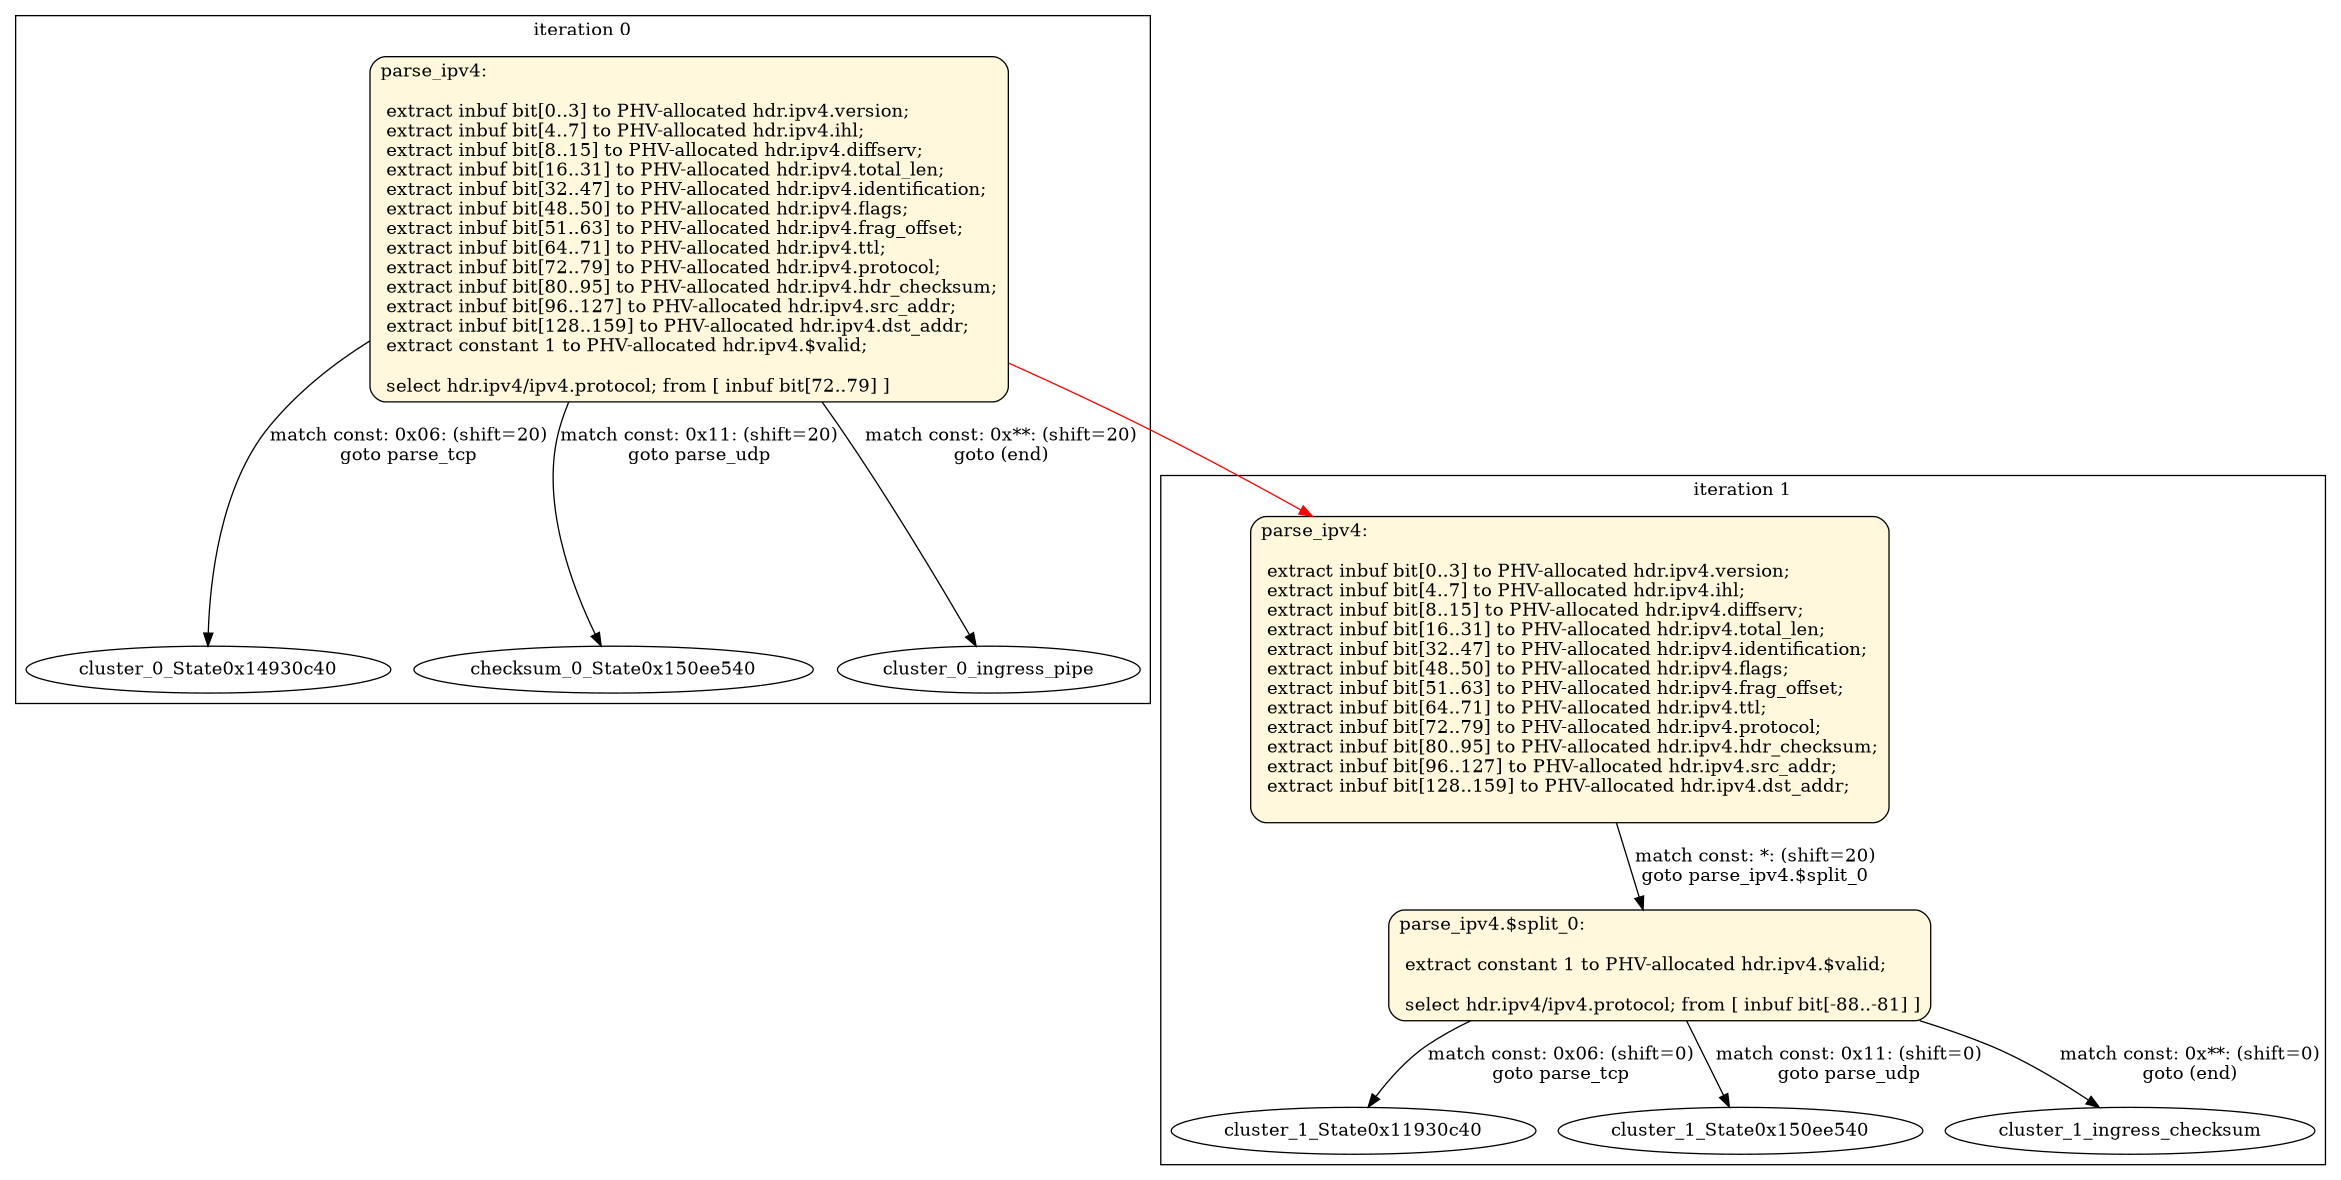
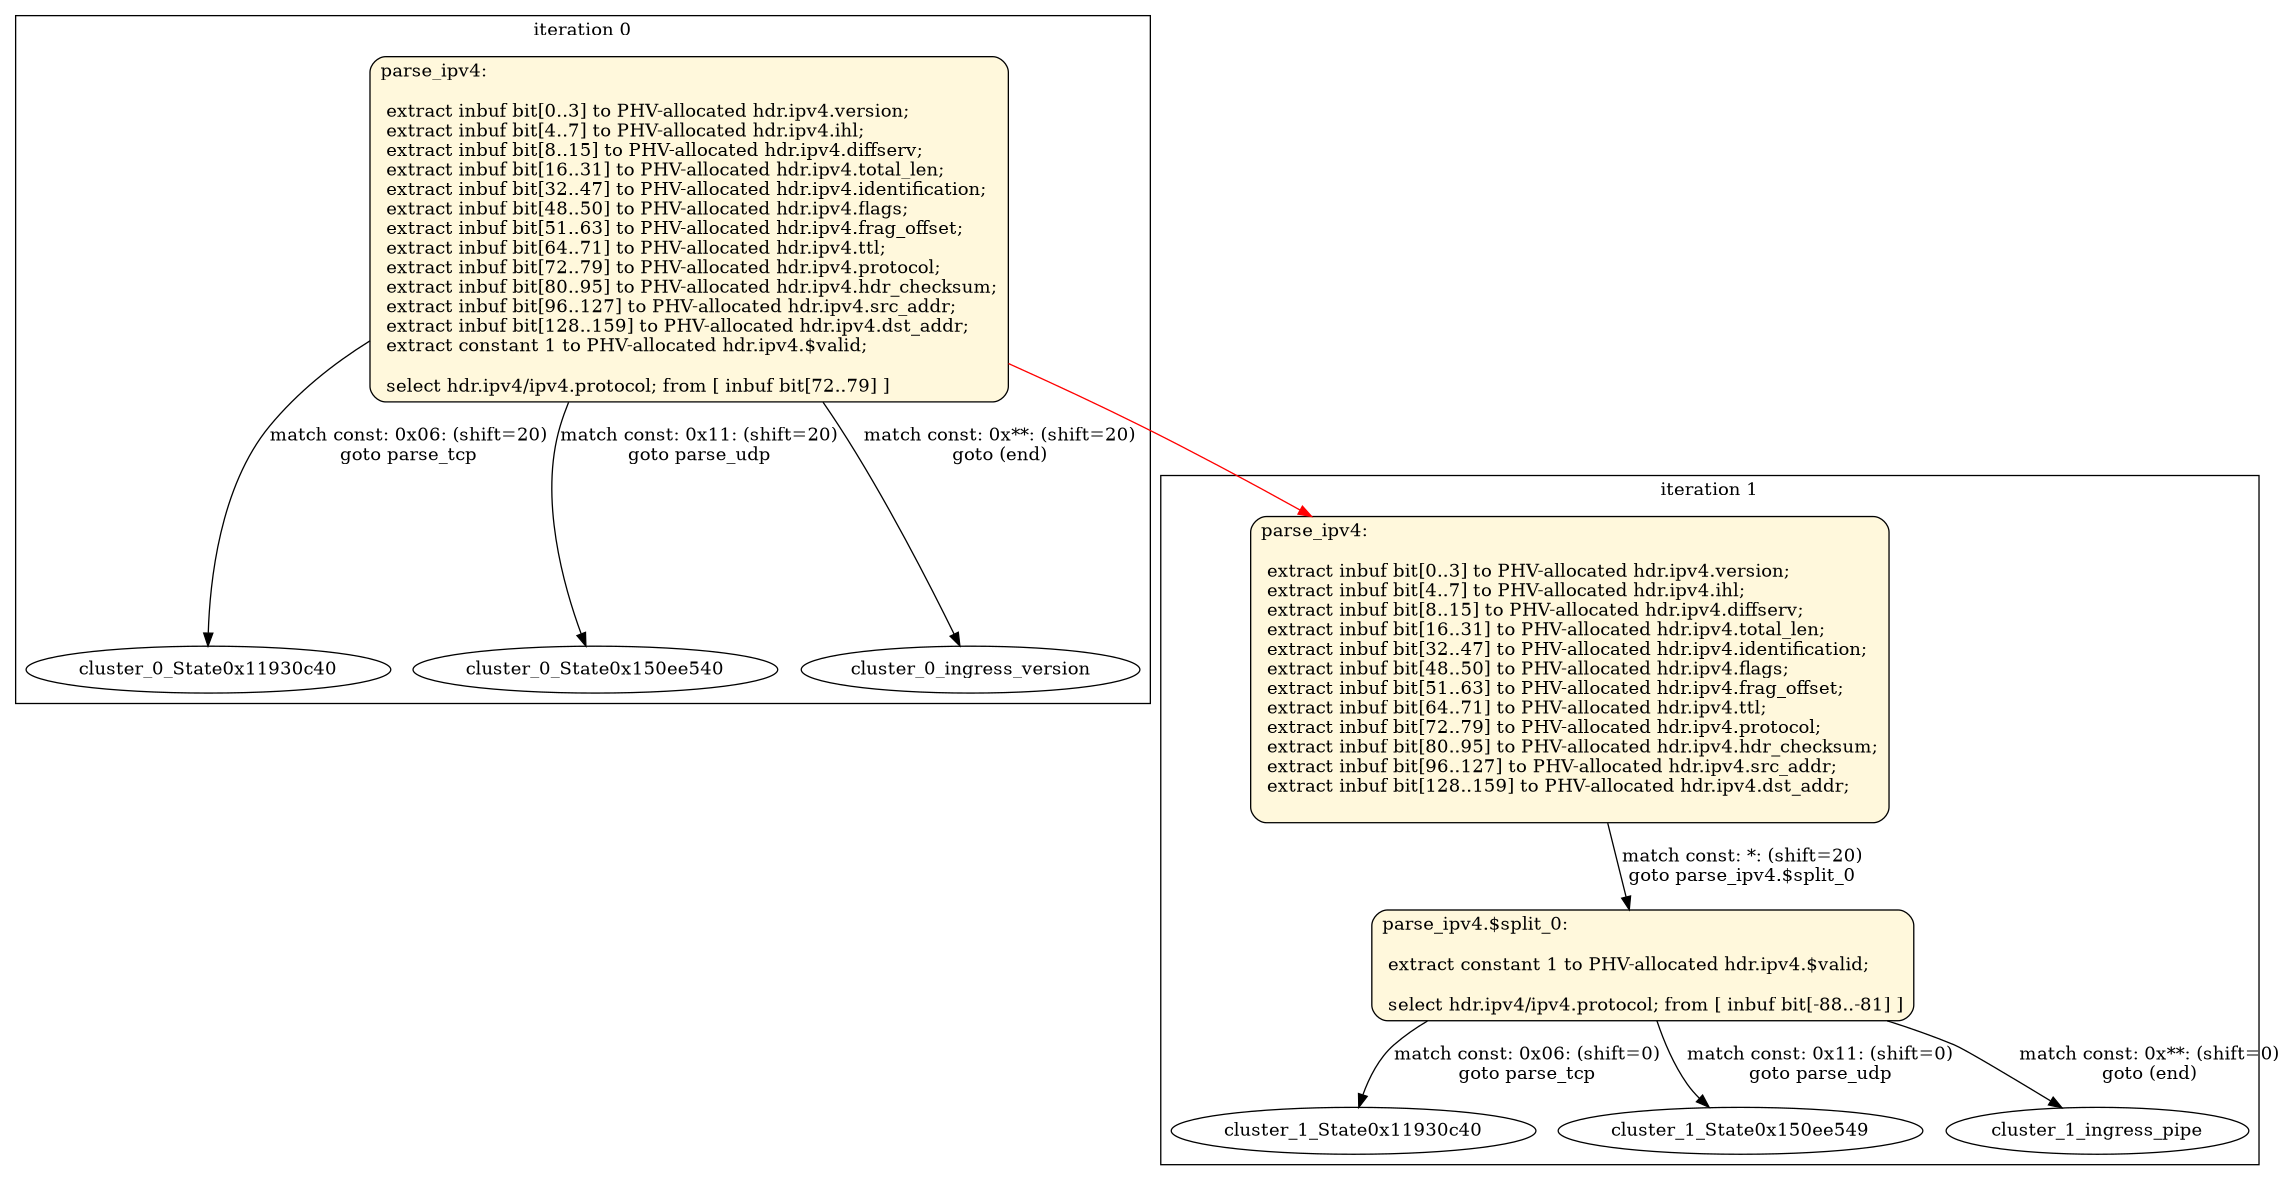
(208, 670) -> (208, 670)
(614, 670) -> (595, 670)
(989, 670) -> (971, 670)
(1741, 1131) -> (1741, 1131)
(2130, 1131) -> (2097, 1131)
